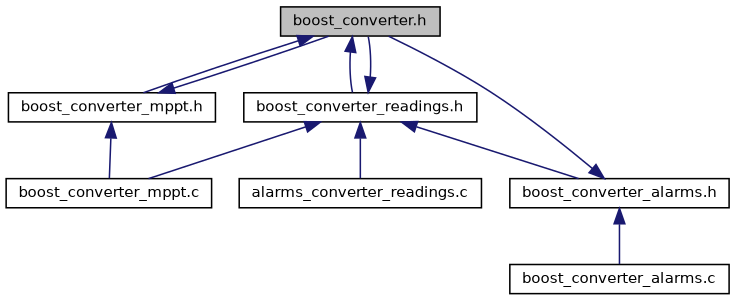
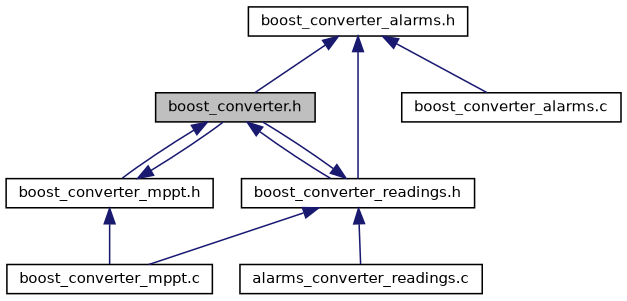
(498, 153) -> (358, 115)
